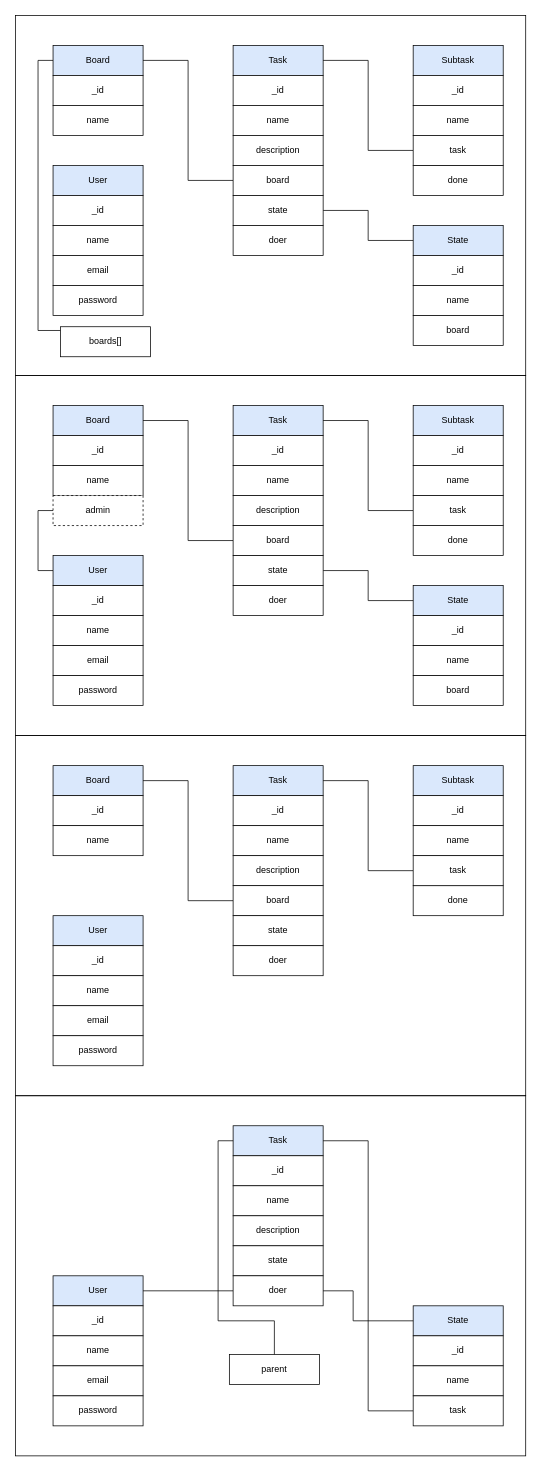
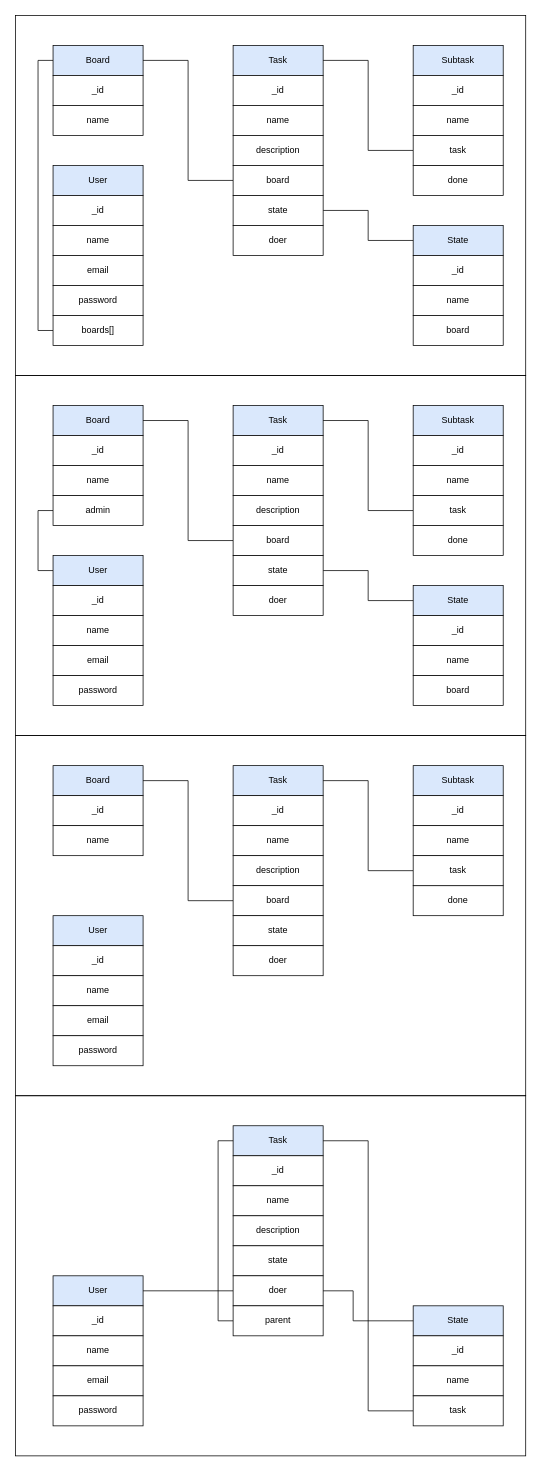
(105, 342) -> (98, 330)
(98, 510) -> (98, 510)
(274, 1369) -> (278, 1320)
